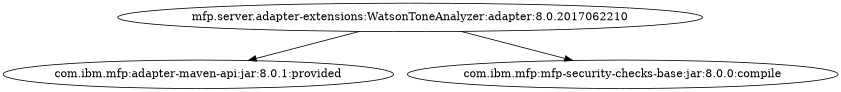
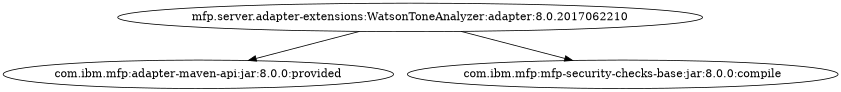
(198, 74) -> (198, 74)
